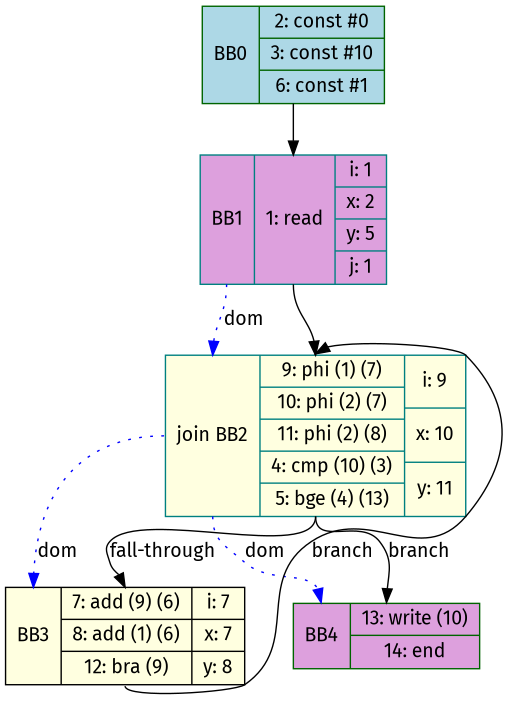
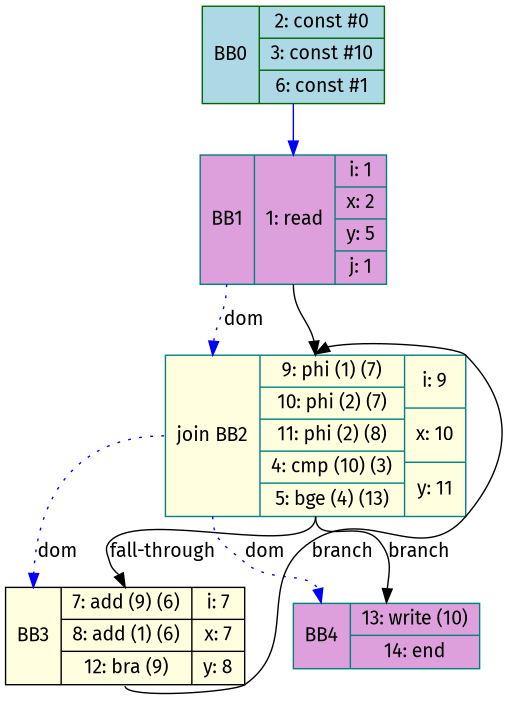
(293, 122) -> (293, 122)
(386, 636) -> (386, 636)
